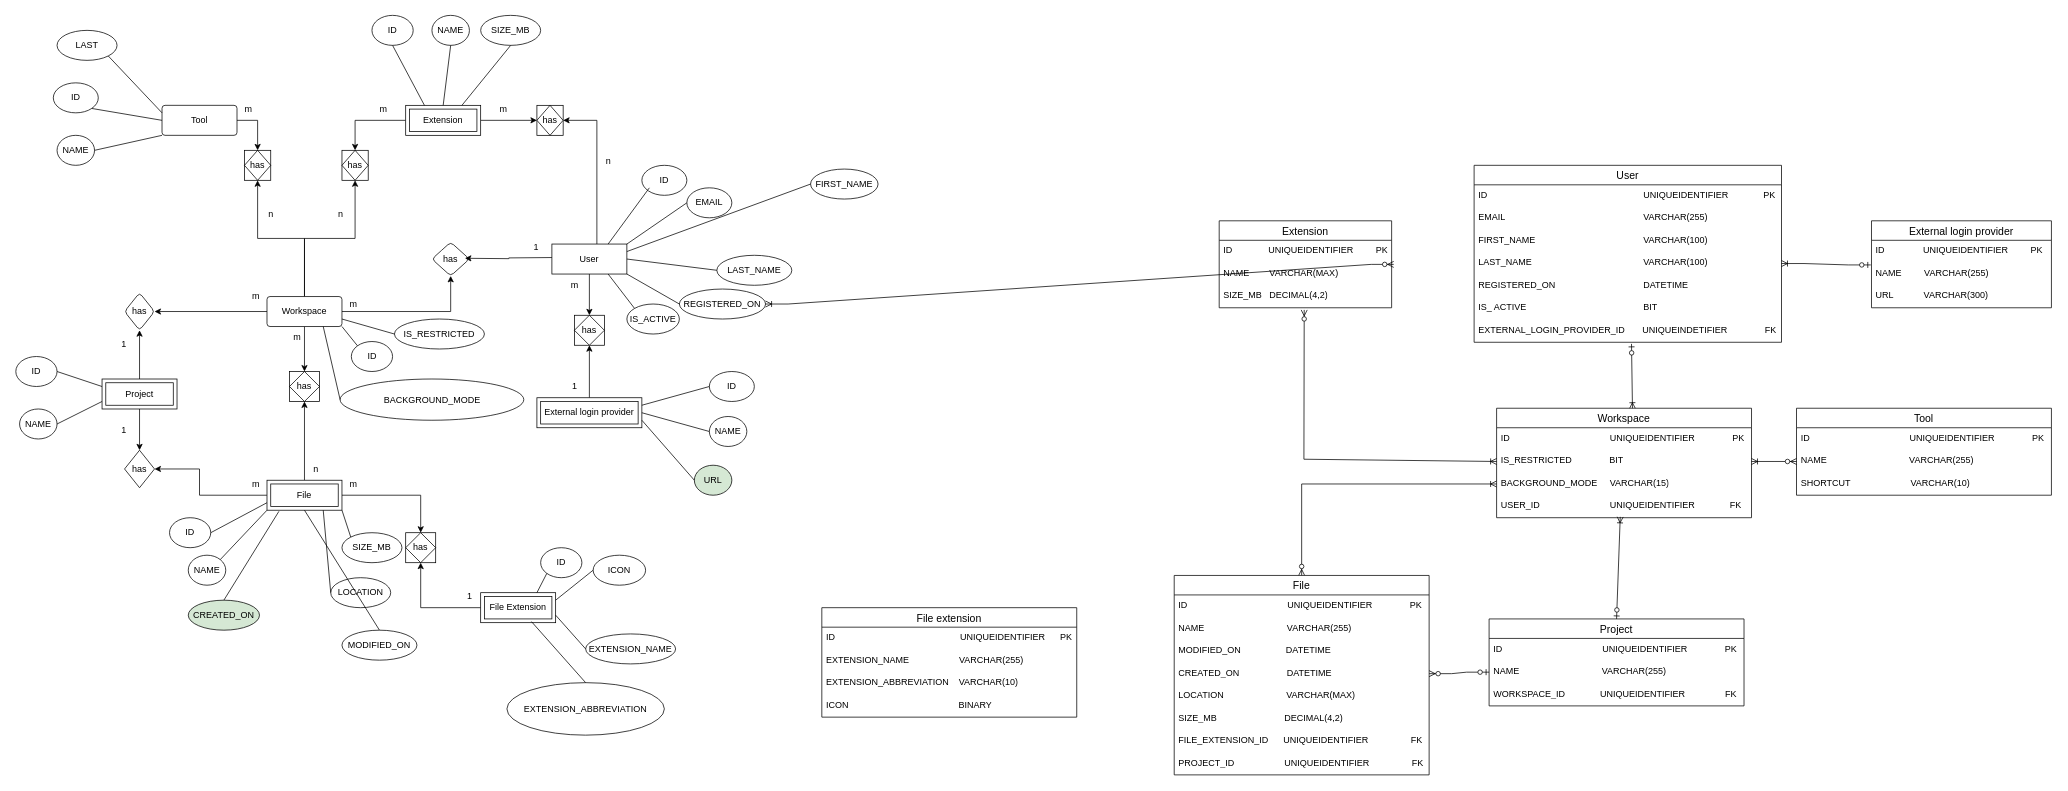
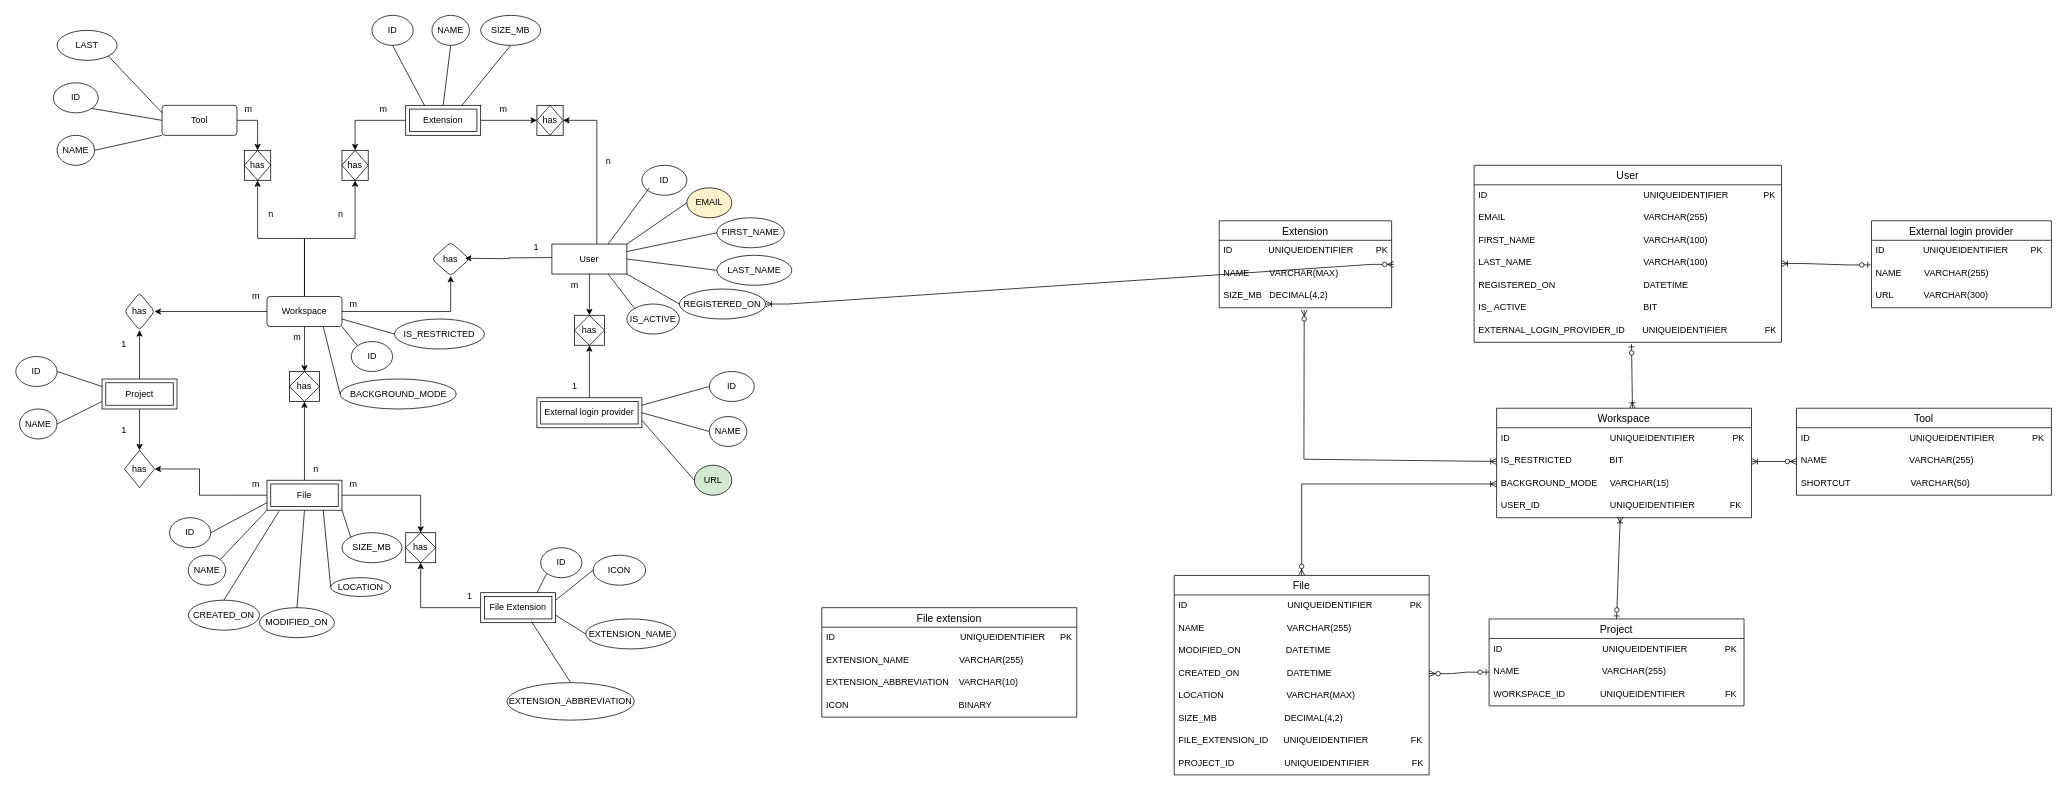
(844, 184) -> (750, 233)
(709, 203) -> (709, 203)
(1629, 336) -> (1629, 336)
(432, 400) -> (398, 394)
(1895, 484) -> (1895, 484)
(360, 593) -> (360, 587)
(224, 615) -> (224, 615)
(379, 645) -> (297, 623)
(630, 649) -> (630, 634)
(585, 709) -> (570, 702)
